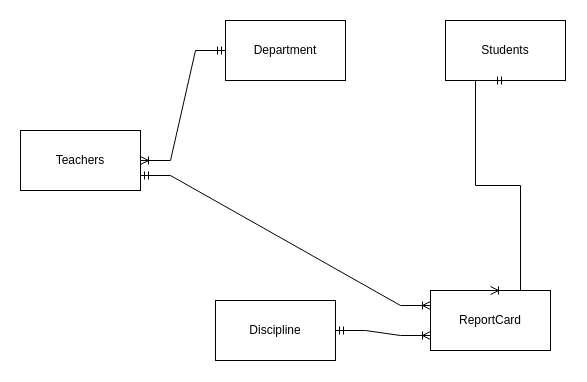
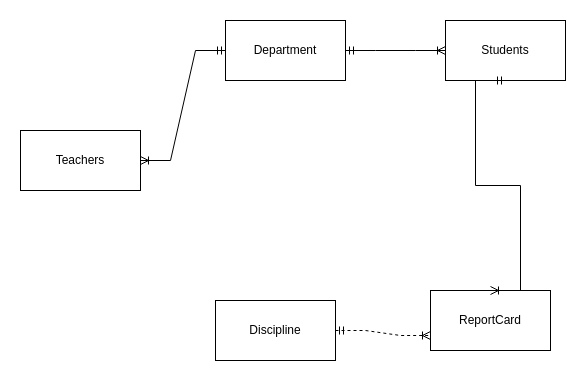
none -> (396, 51)
(286, 241) -> none
(383, 333) -> (383, 333)
